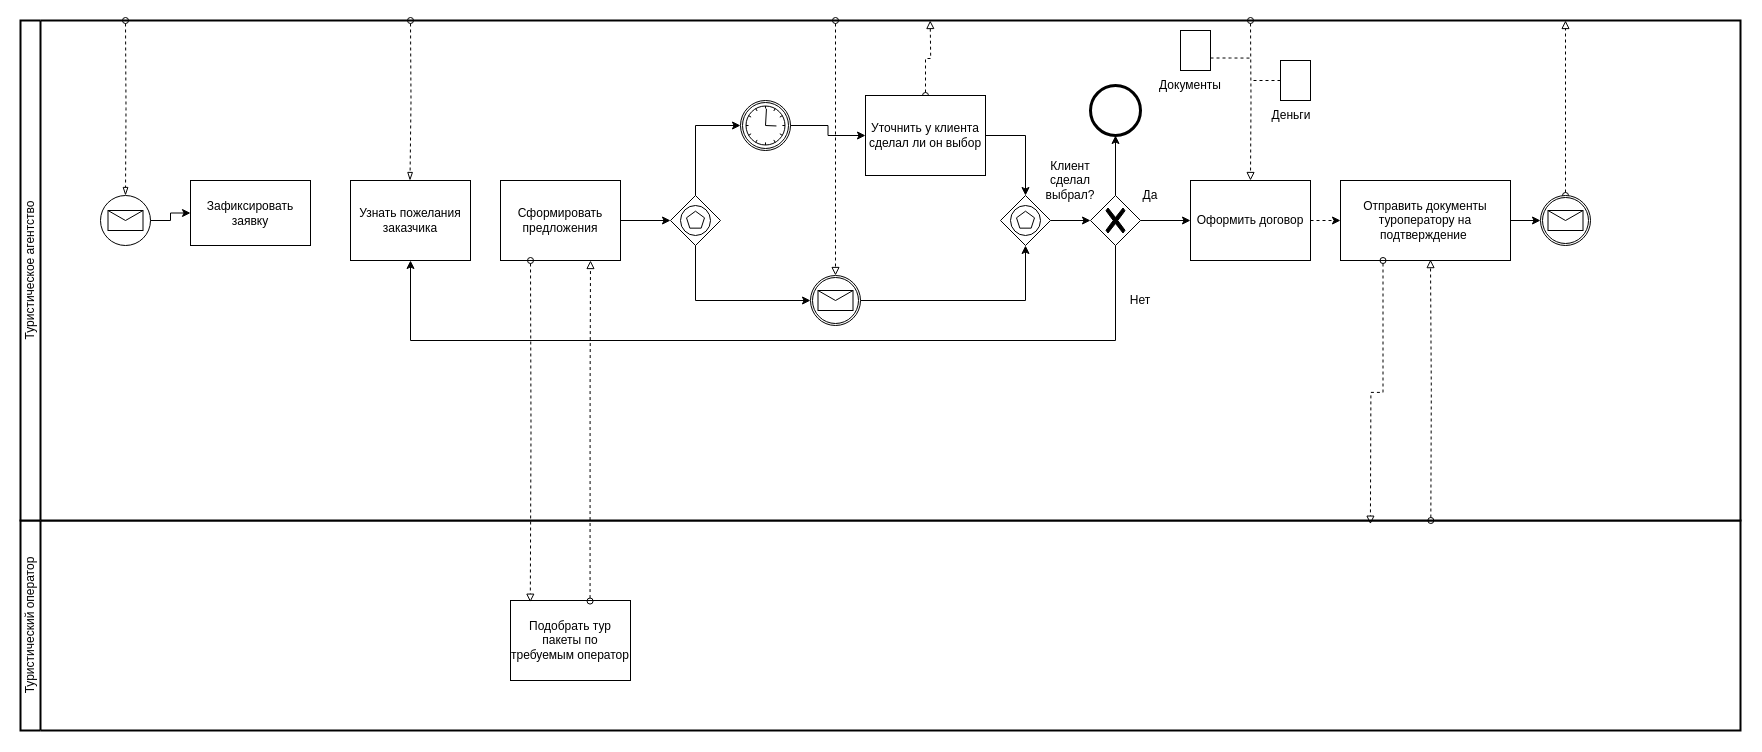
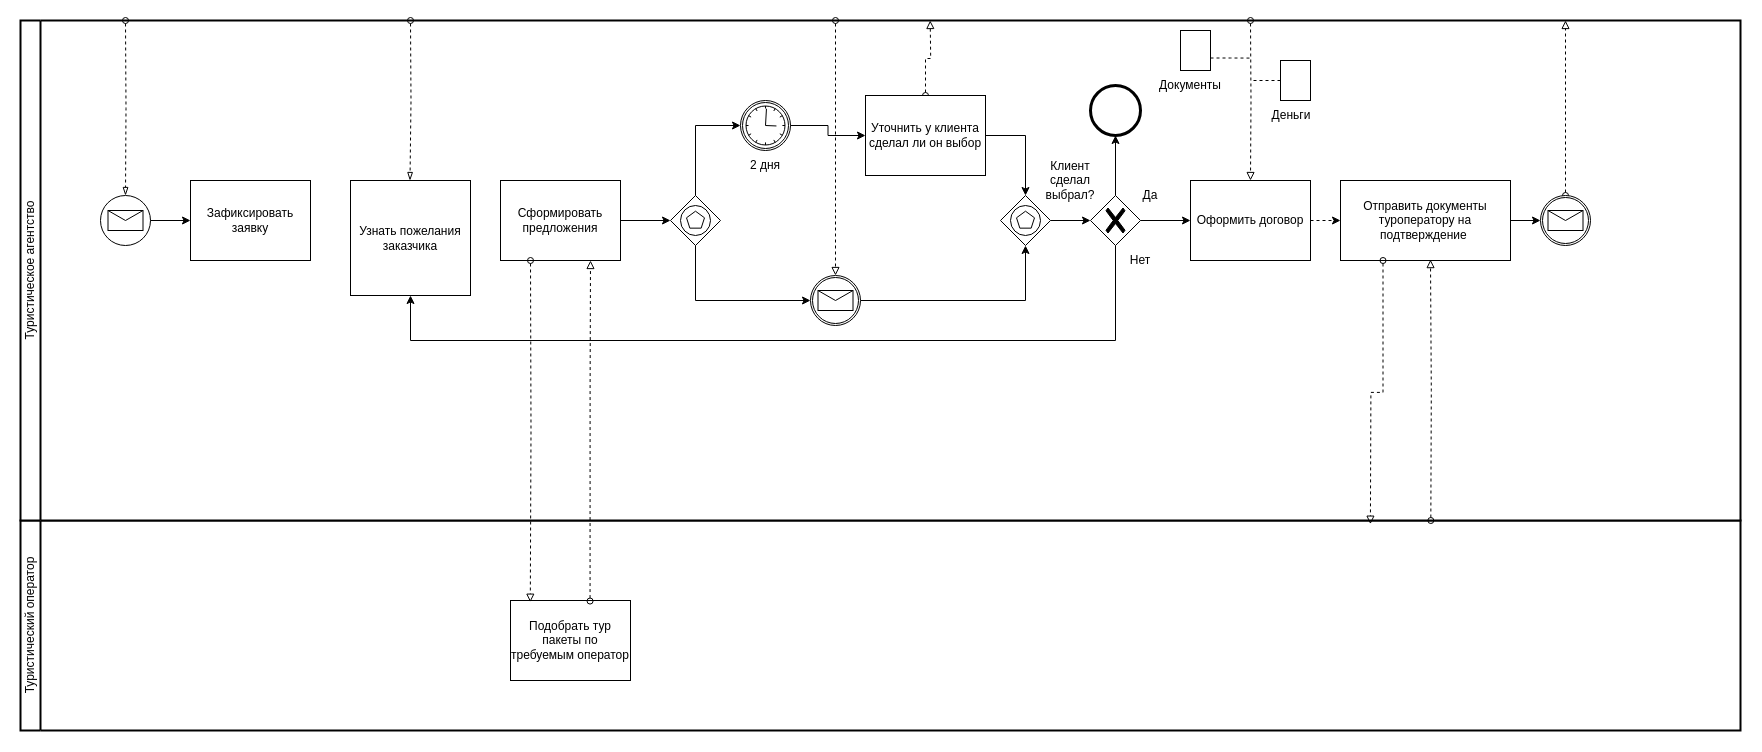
none -> (766, 166)
(251, 213) -> (251, 221)
(411, 221) -> (411, 238)
(1141, 301) -> (1141, 261)
